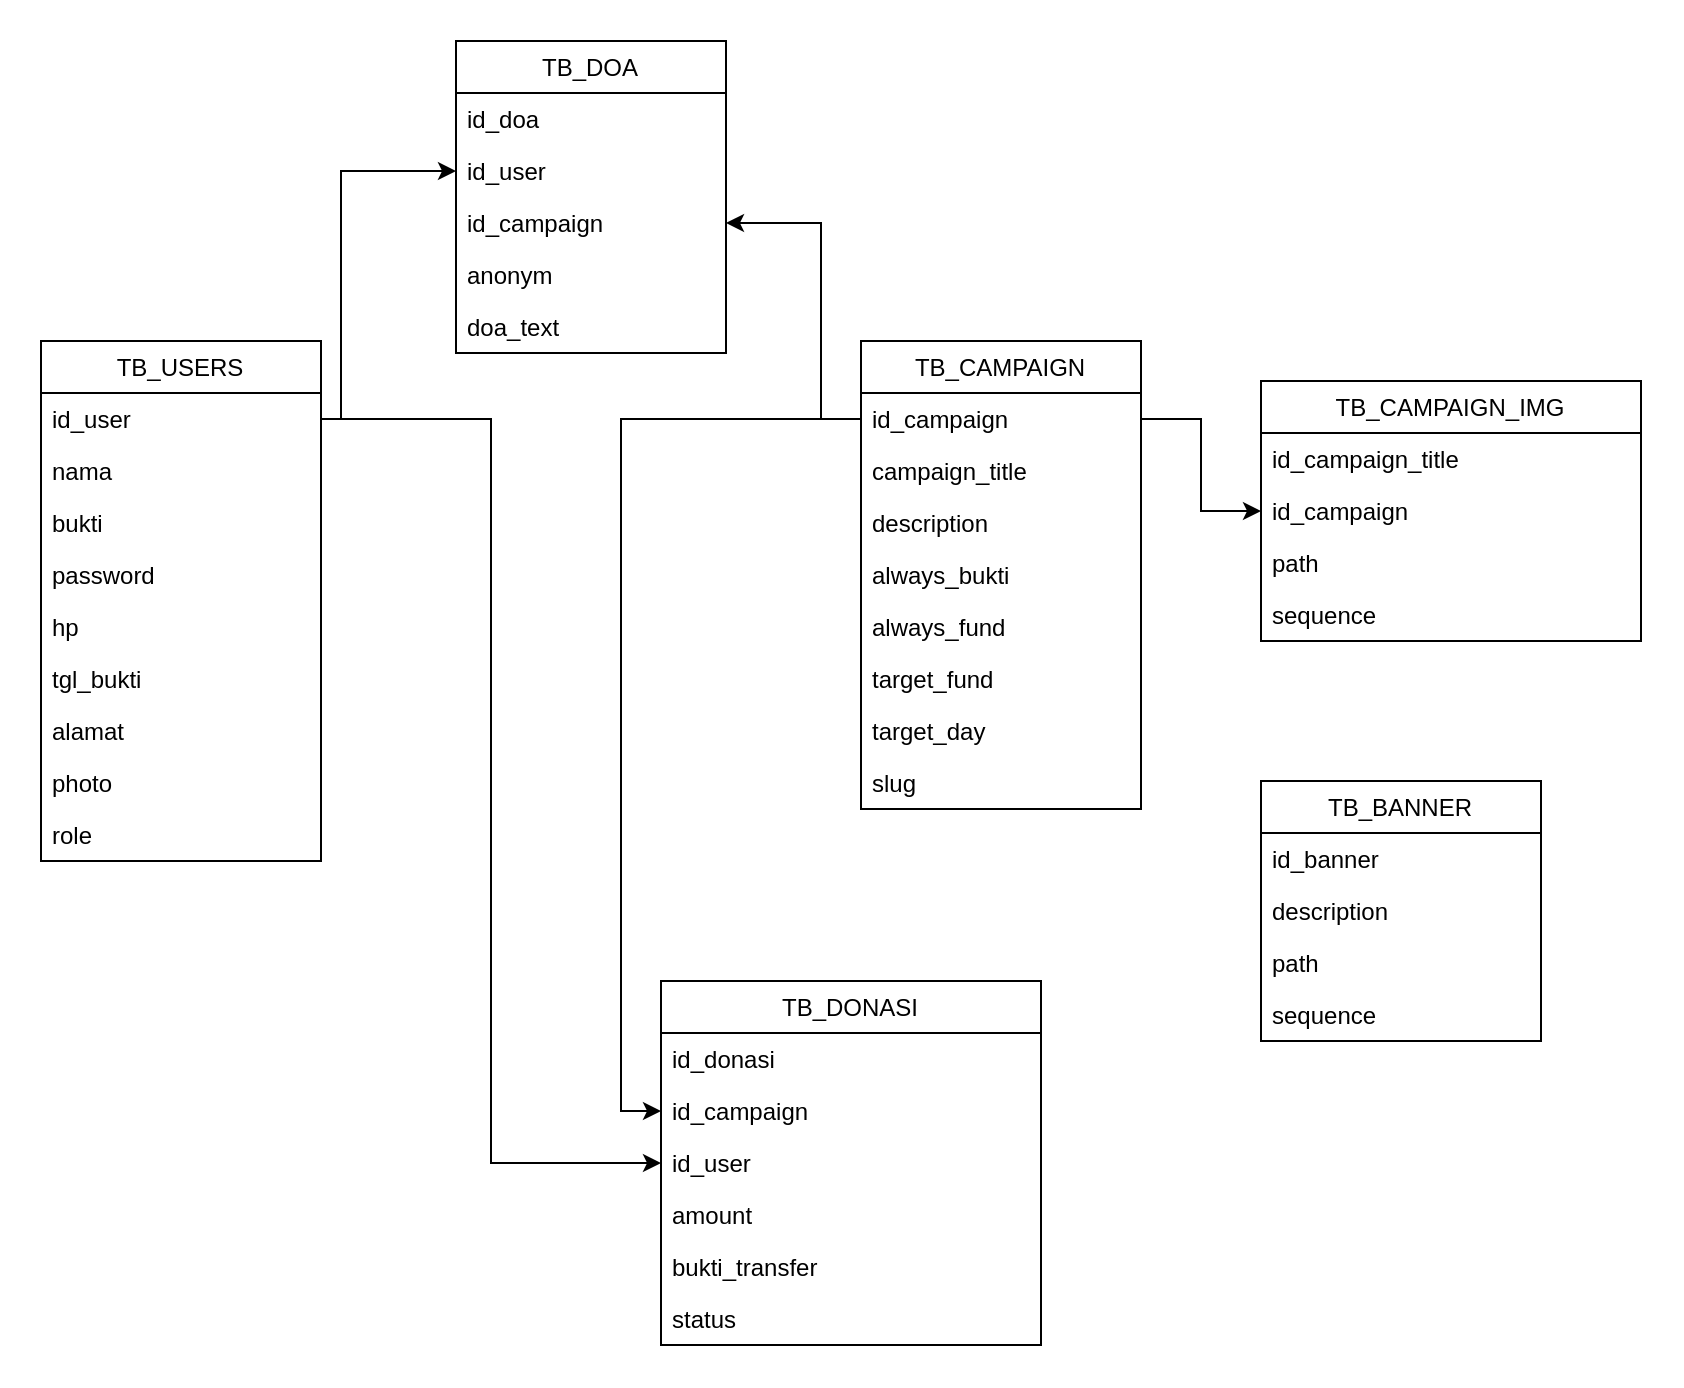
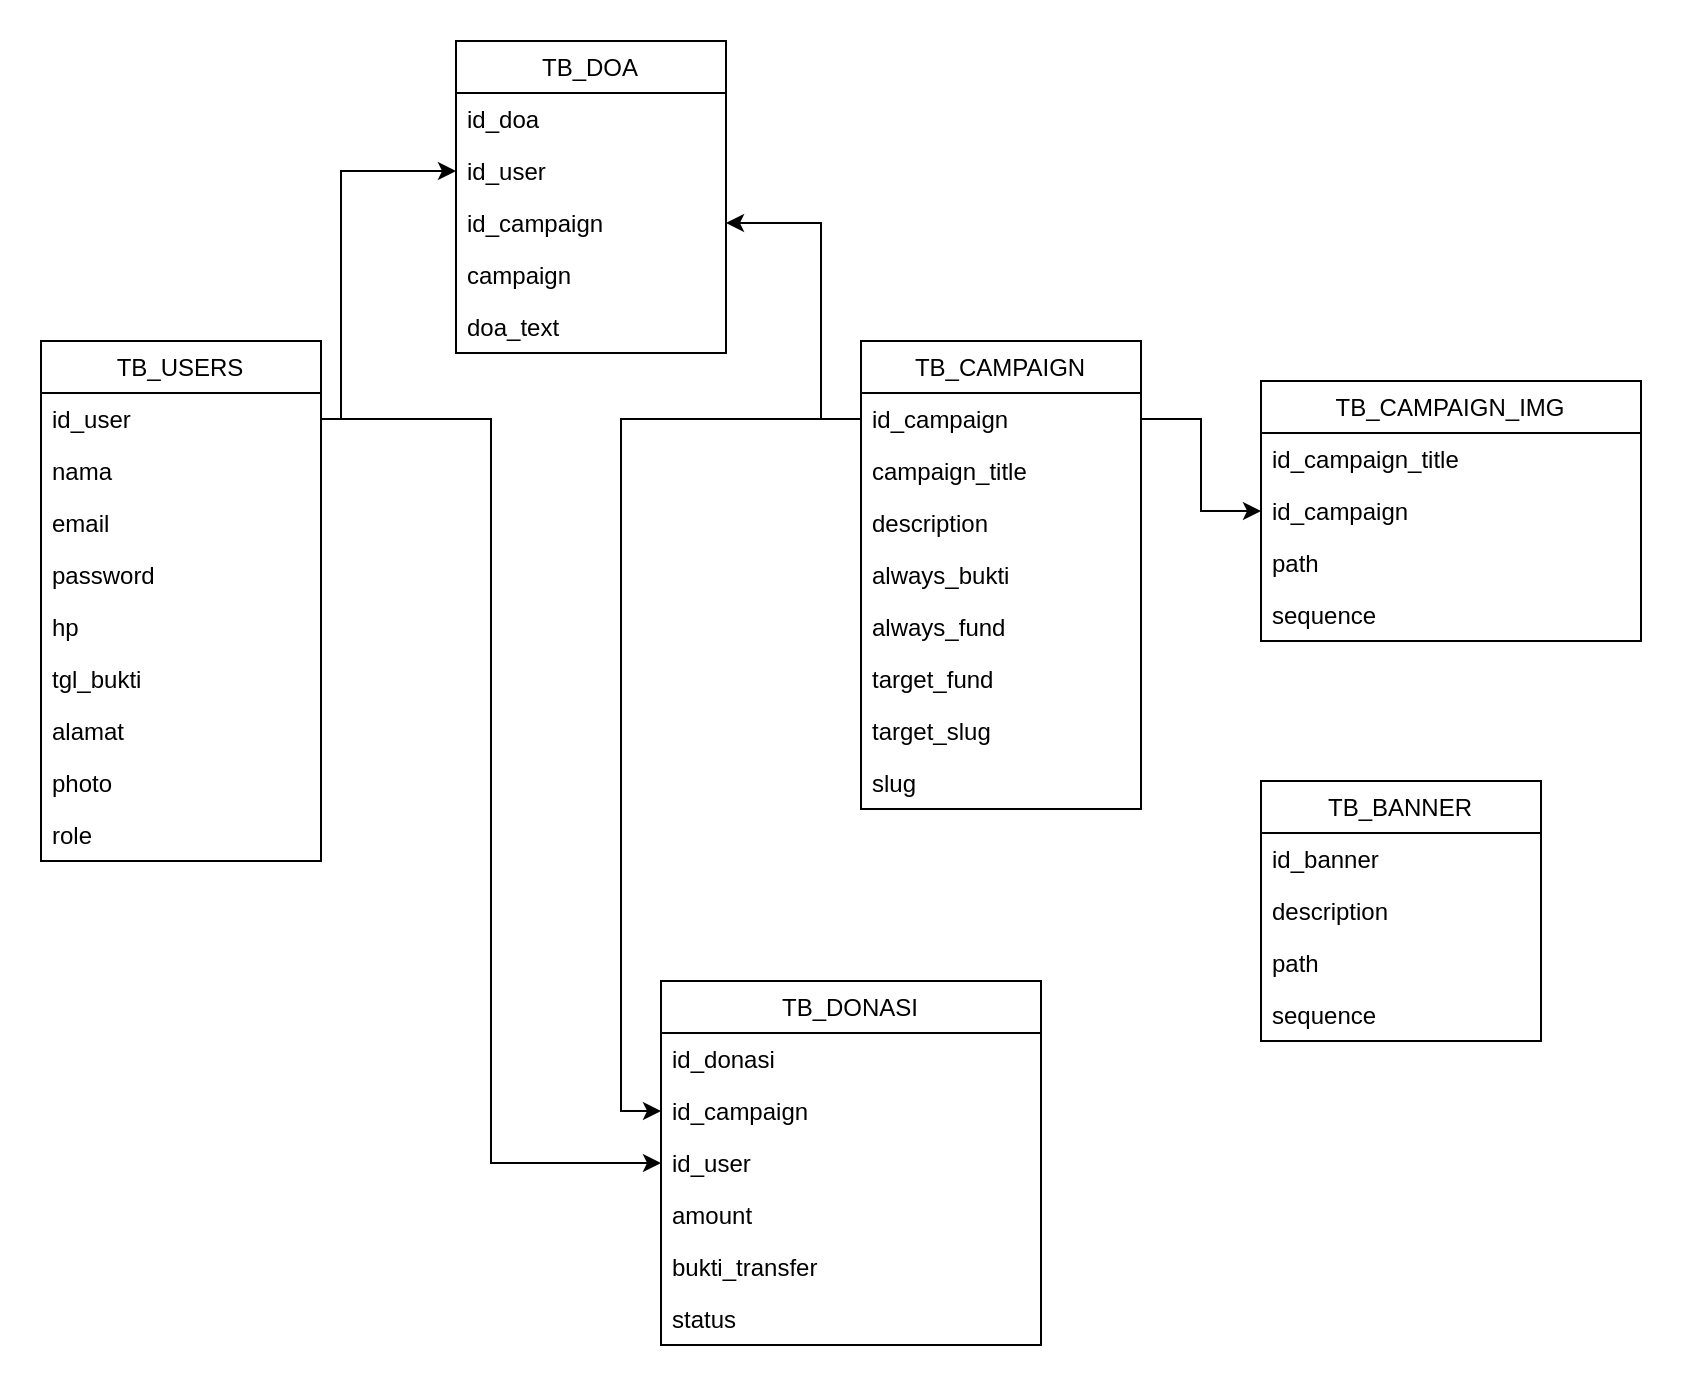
(507, 276) -> (518, 276)
(82, 524) -> (79, 524)
(939, 732) -> (943, 732)
